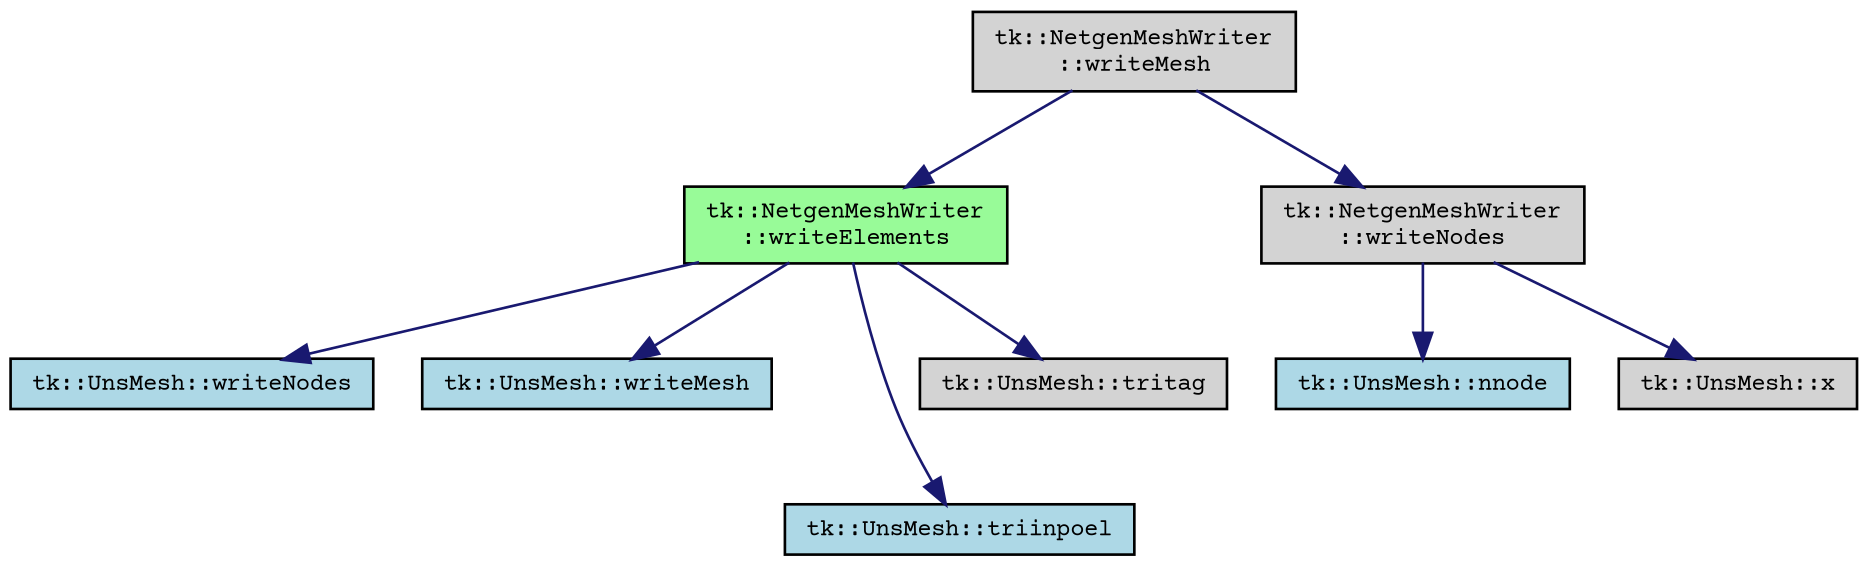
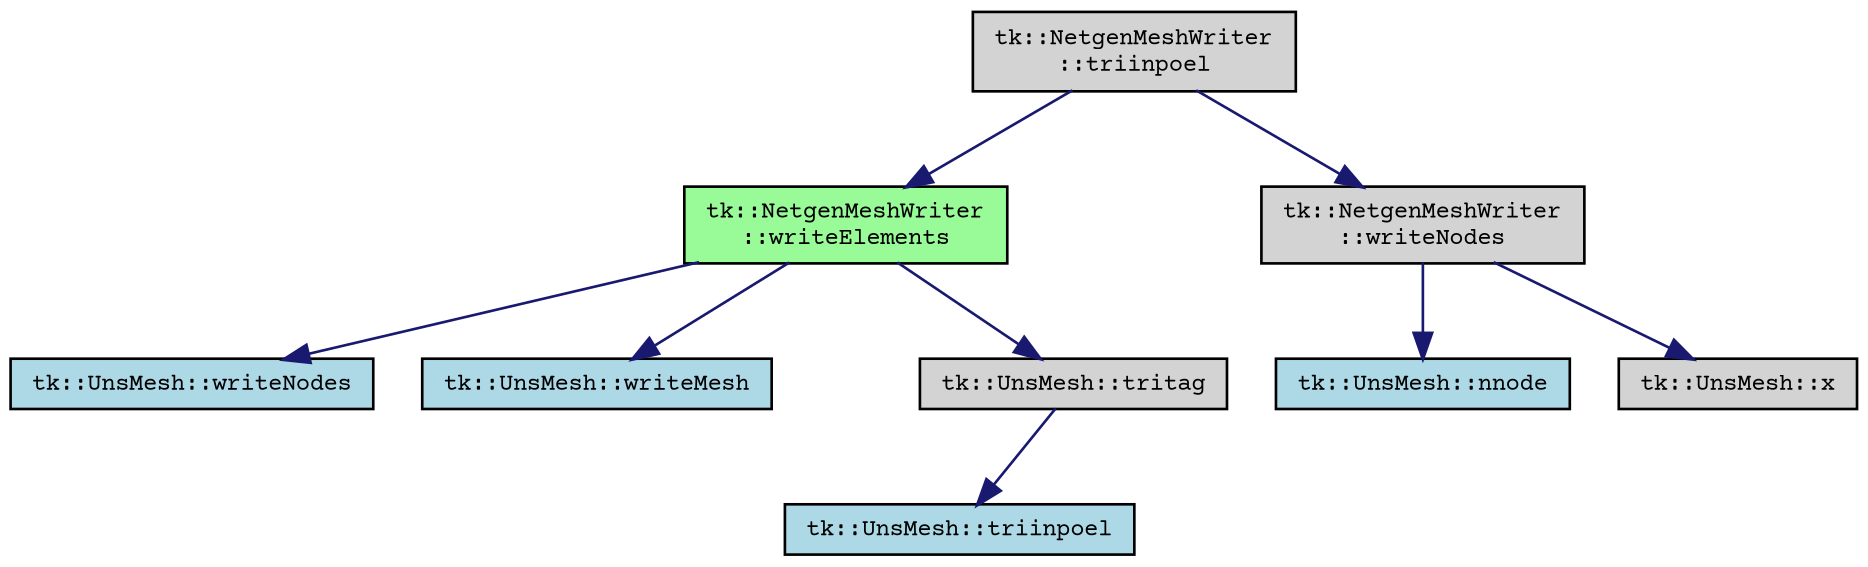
(1134, 52) -> (1134, 52)
(884, 375) -> (1025, 446)
